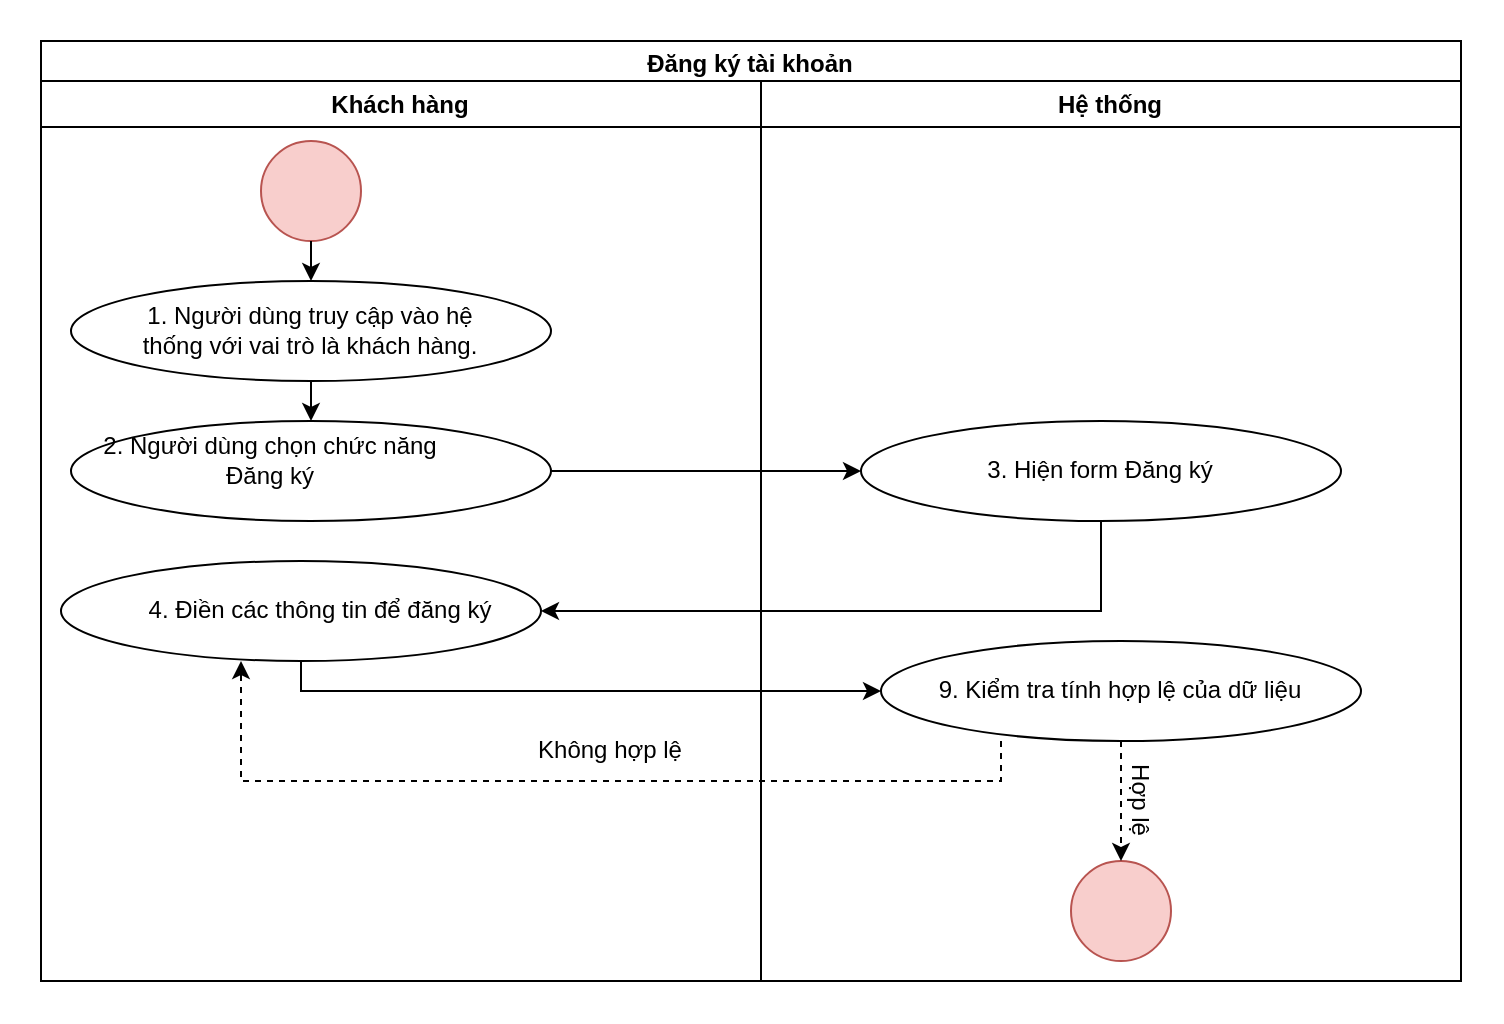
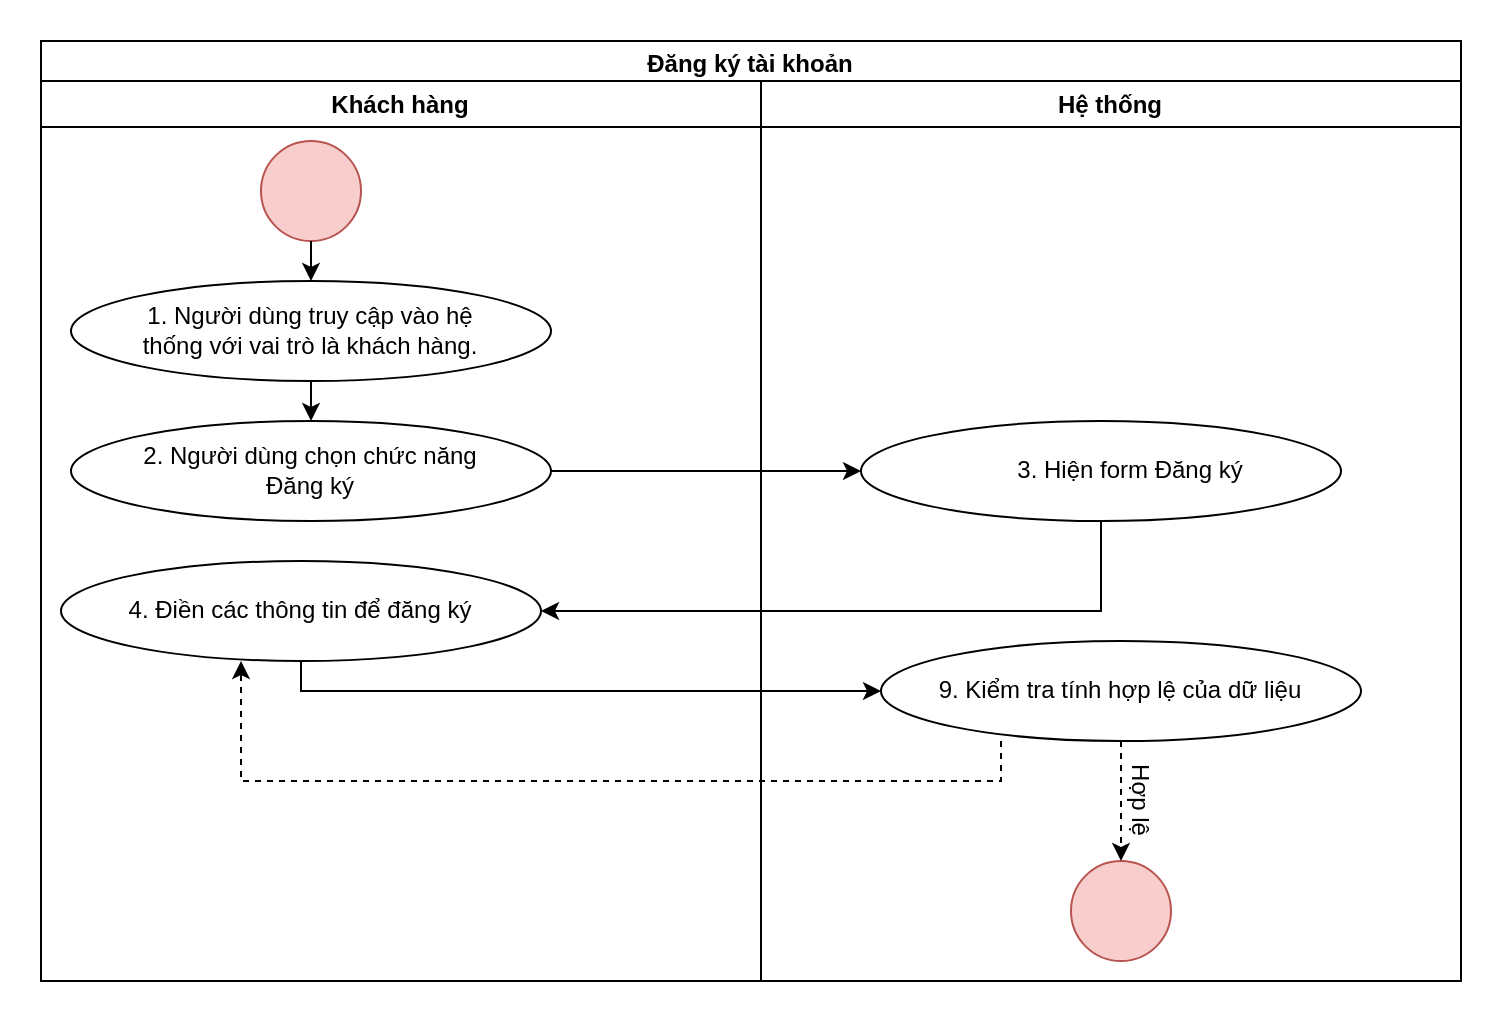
(271, 461) -> (311, 471)
(1101, 471) -> (1131, 471)
(321, 611) -> (301, 611)
(611, 751) -> none
